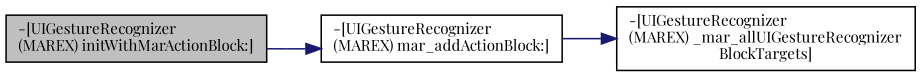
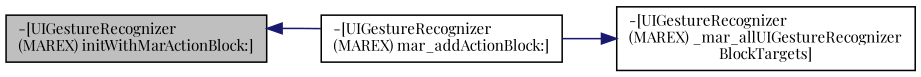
(286, 49) -> (302, 28)
